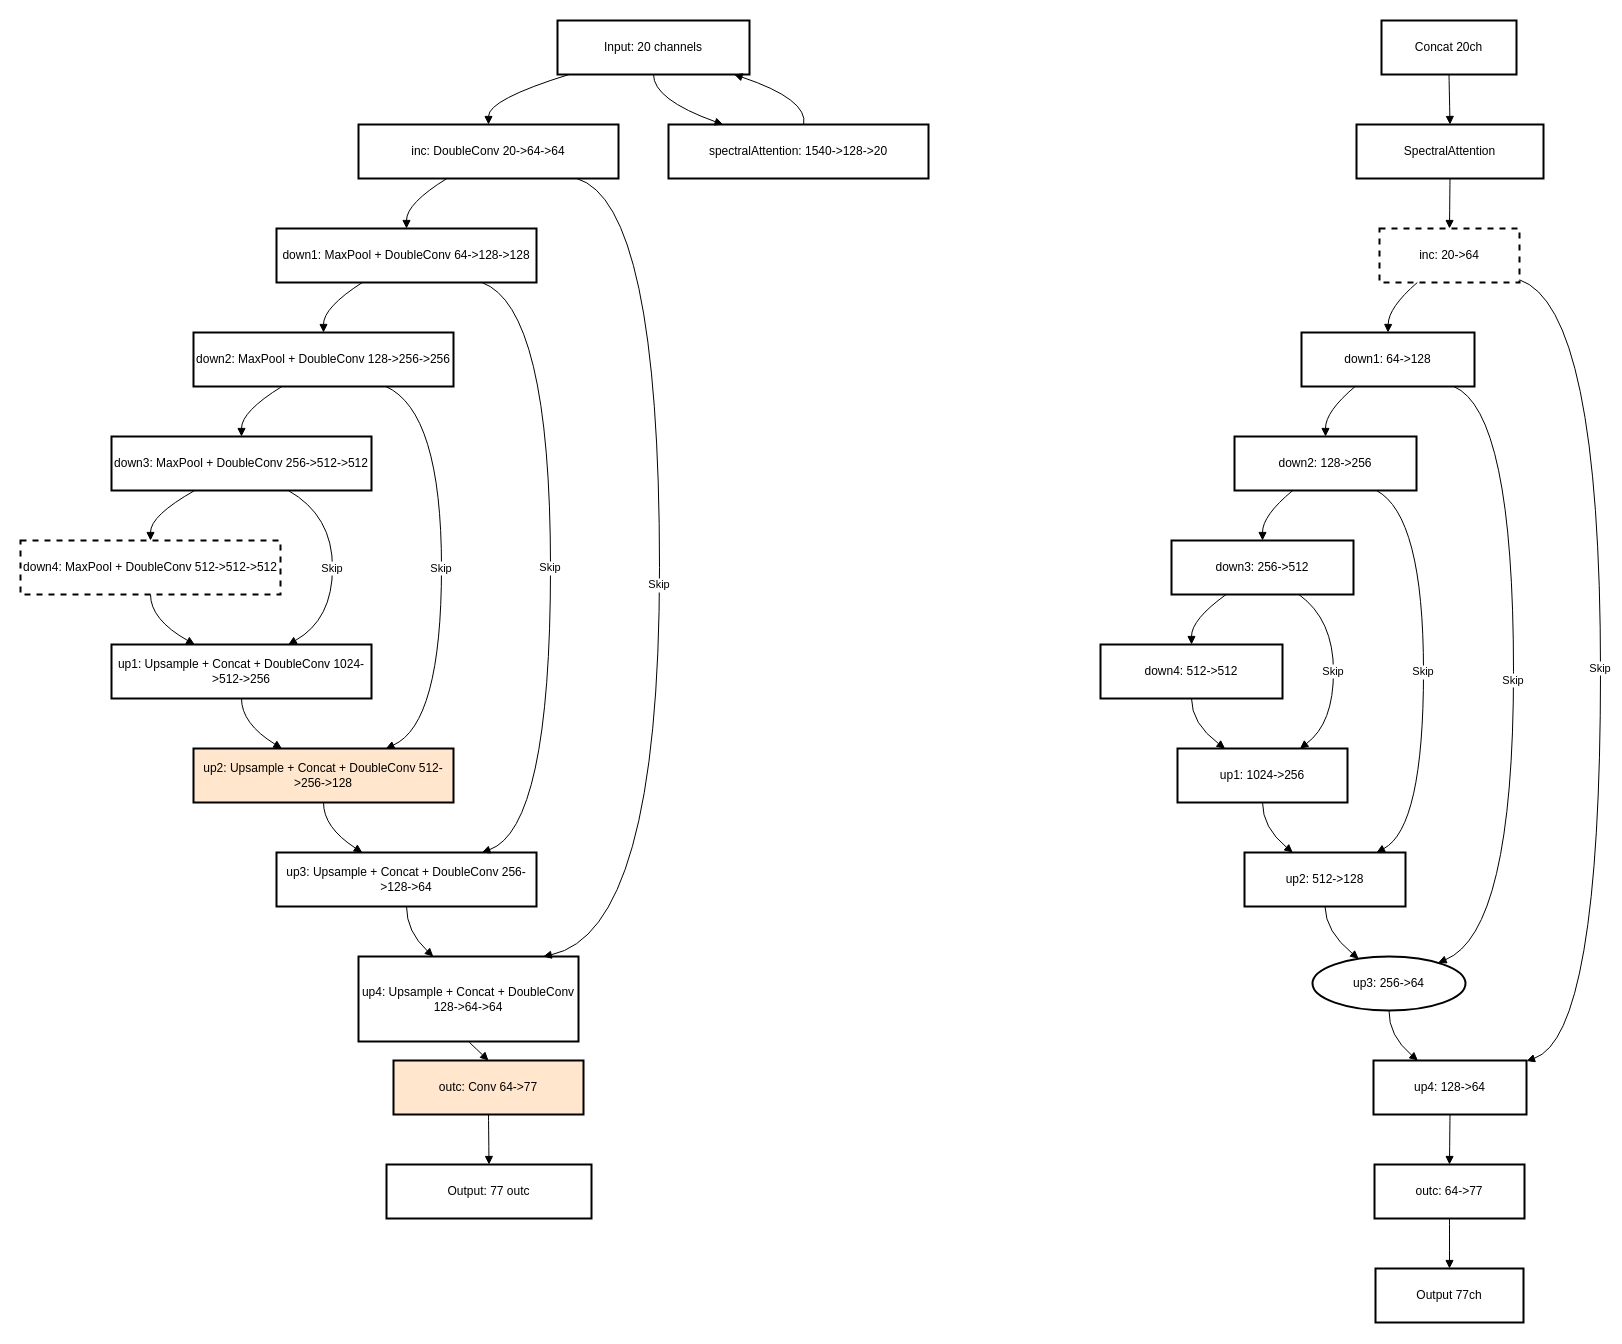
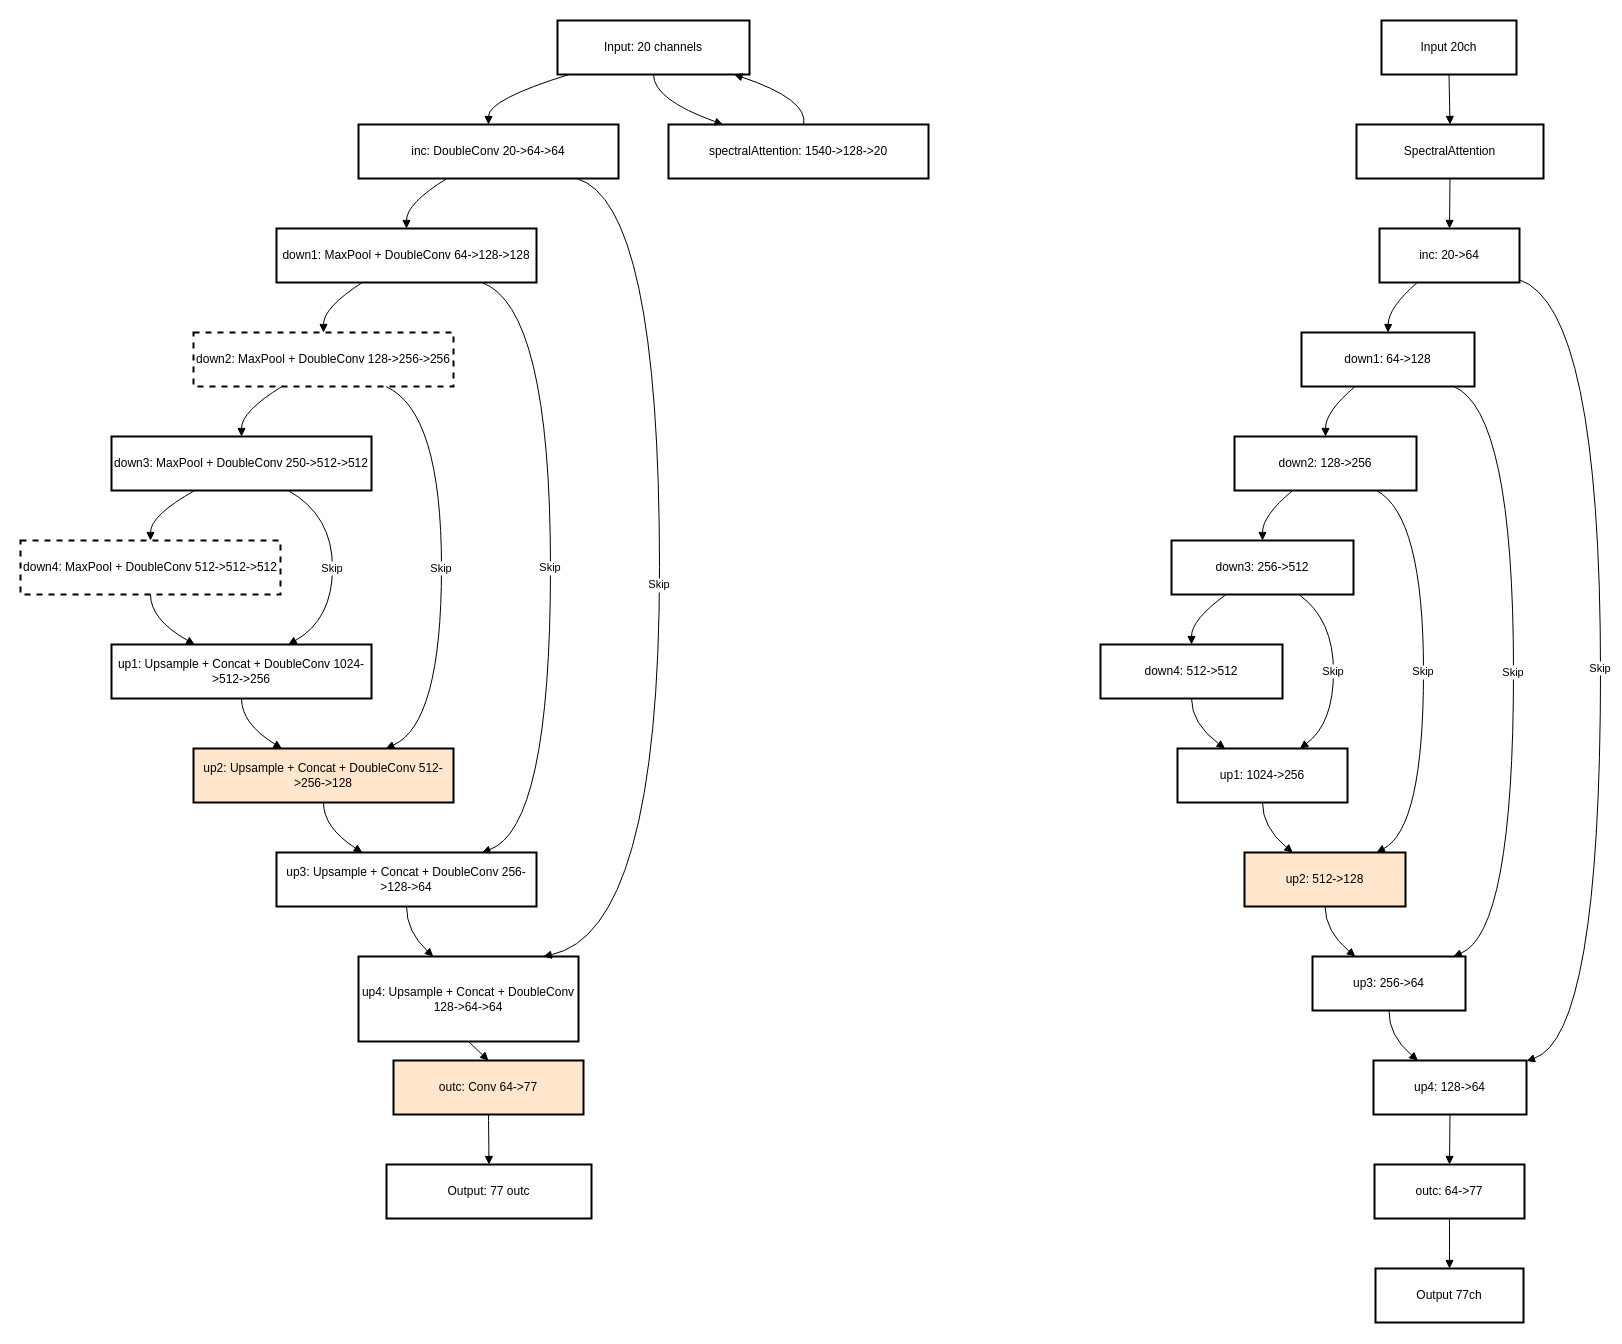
(1449, 48) -> (1449, 48)
(1450, 256) -> (1450, 256)
(324, 360) -> (324, 360)
(242, 464) -> (242, 464)
(1325, 880) -> (1325, 880)
(1389, 984) -> (1389, 984)
